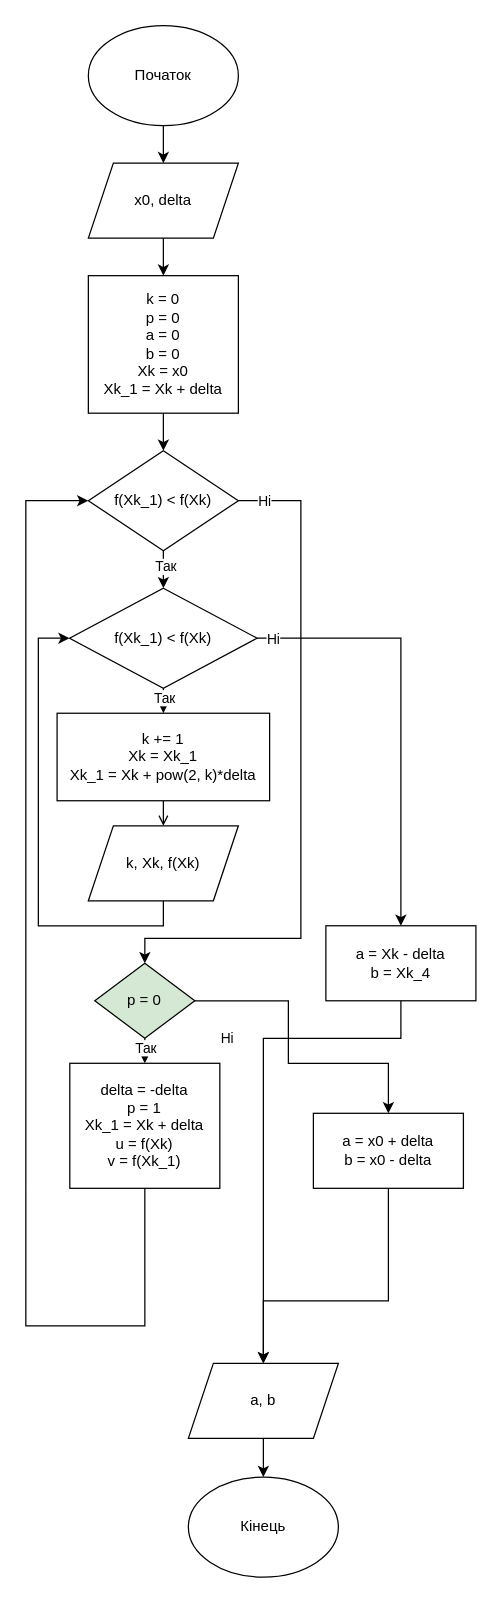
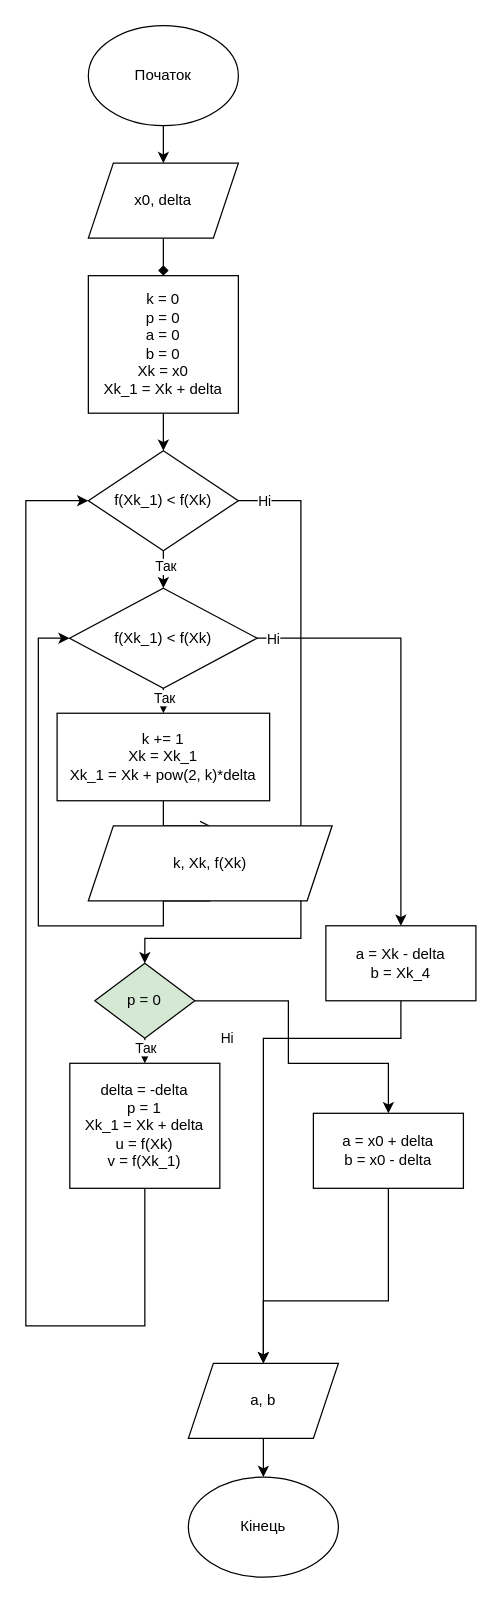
(163, 266) -> (163, 265)
(163, 863) -> (210, 863)
